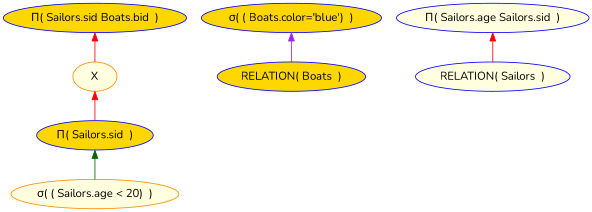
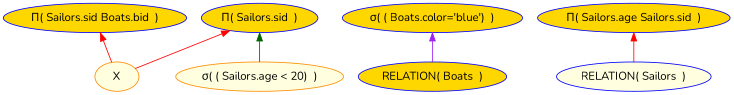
(493, 18) -> (634, 18)
(95, 110) -> (179, 51)
